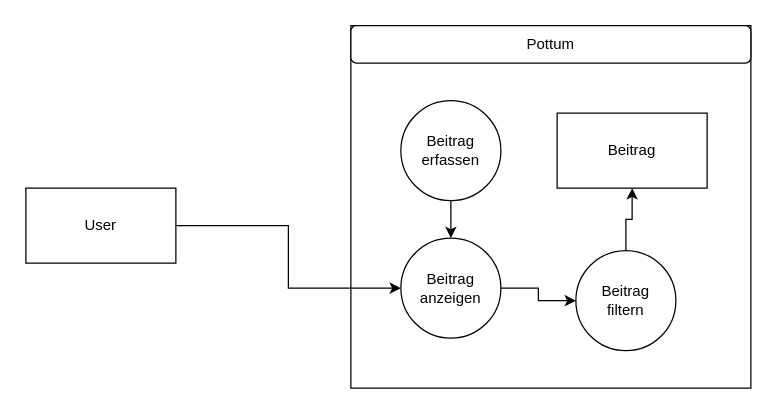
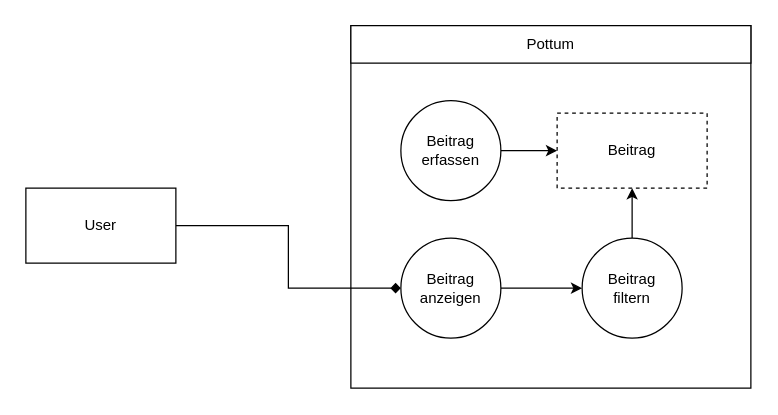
(551, 44) -> (551, 44)
(632, 151) -> (632, 151)
(451, 224) -> (525, 151)
(391, 288) -> (390, 288)
(626, 301) -> (632, 288)
